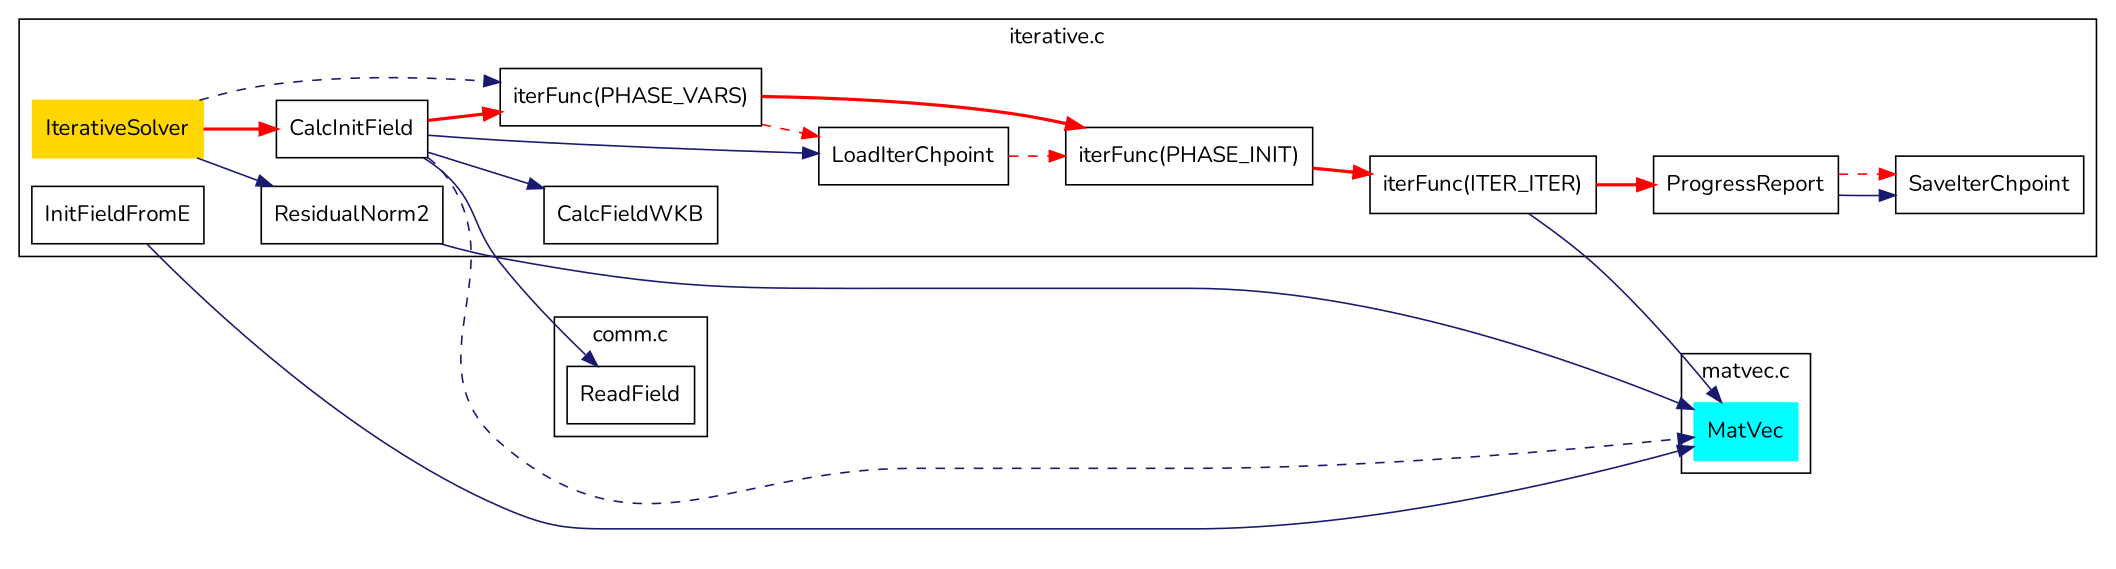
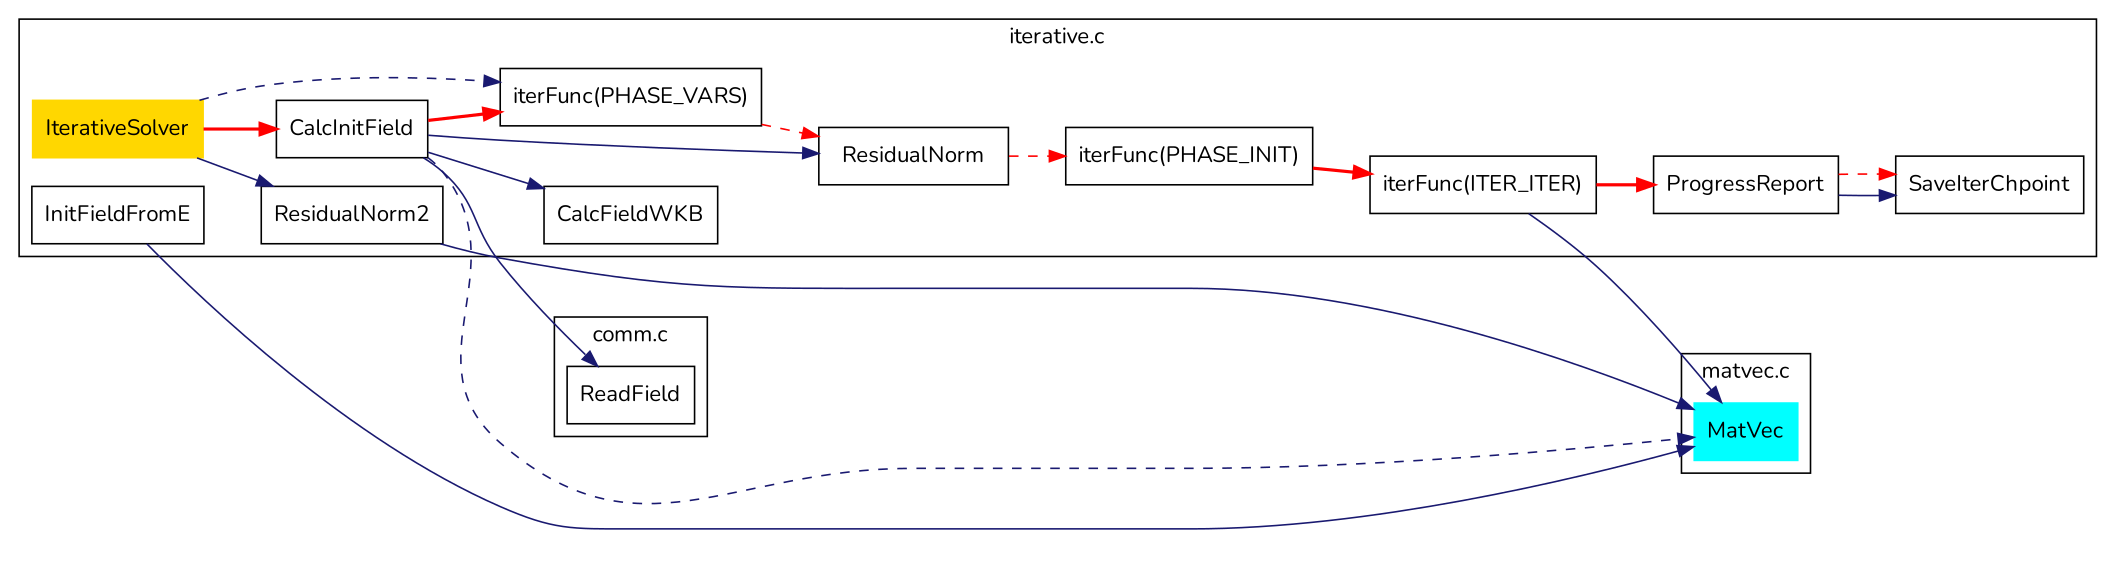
(915, 103) -> none
(914, 156) -> (914, 156)
